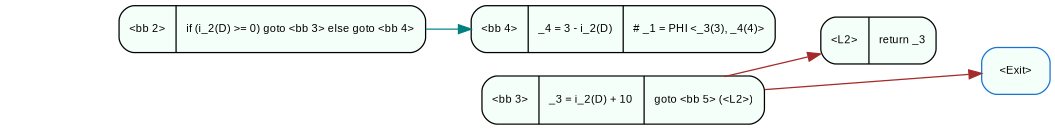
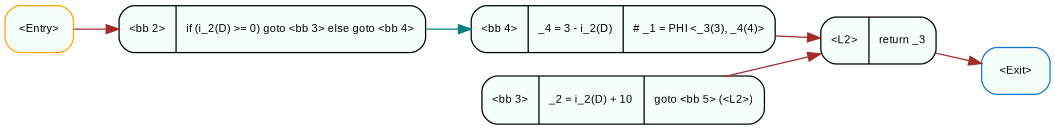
none -> (39, 29)
none -> (791, 37)
(867, 82) -> (953, 57)
(592, 99) -> (592, 99)
